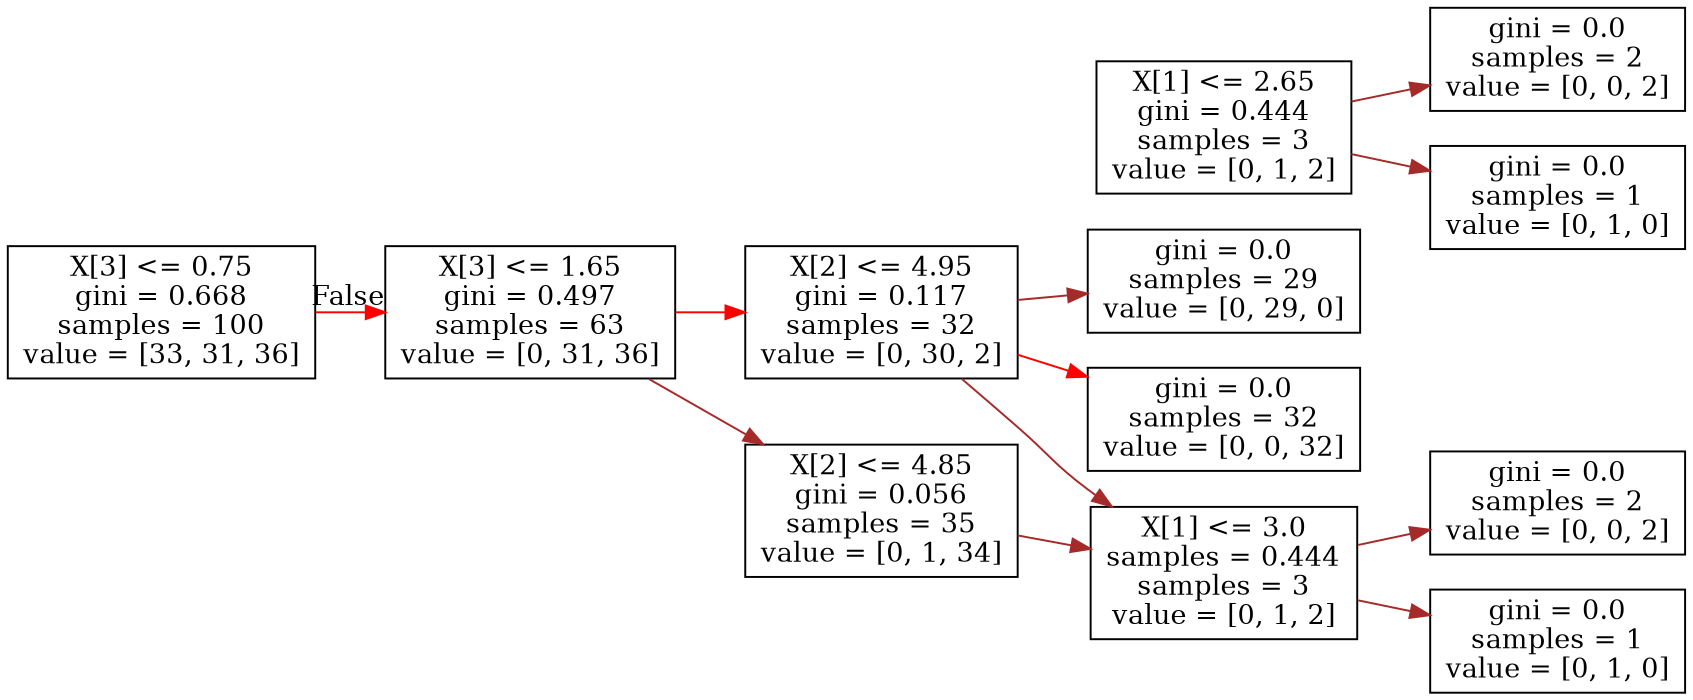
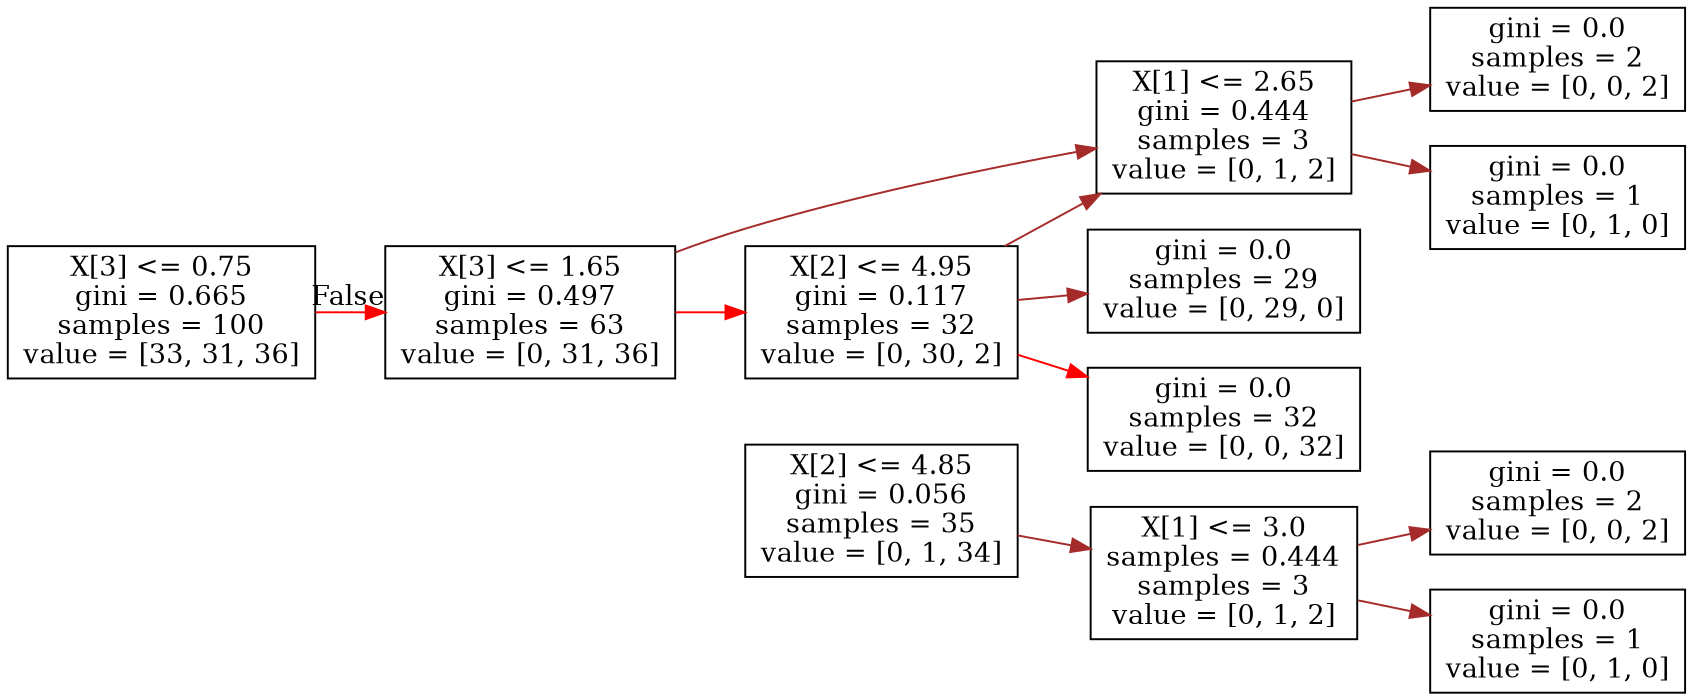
(162, 312) -> (162, 312)
(697, 407) -> (874, 194)
(1029, 437) -> (1044, 225)
